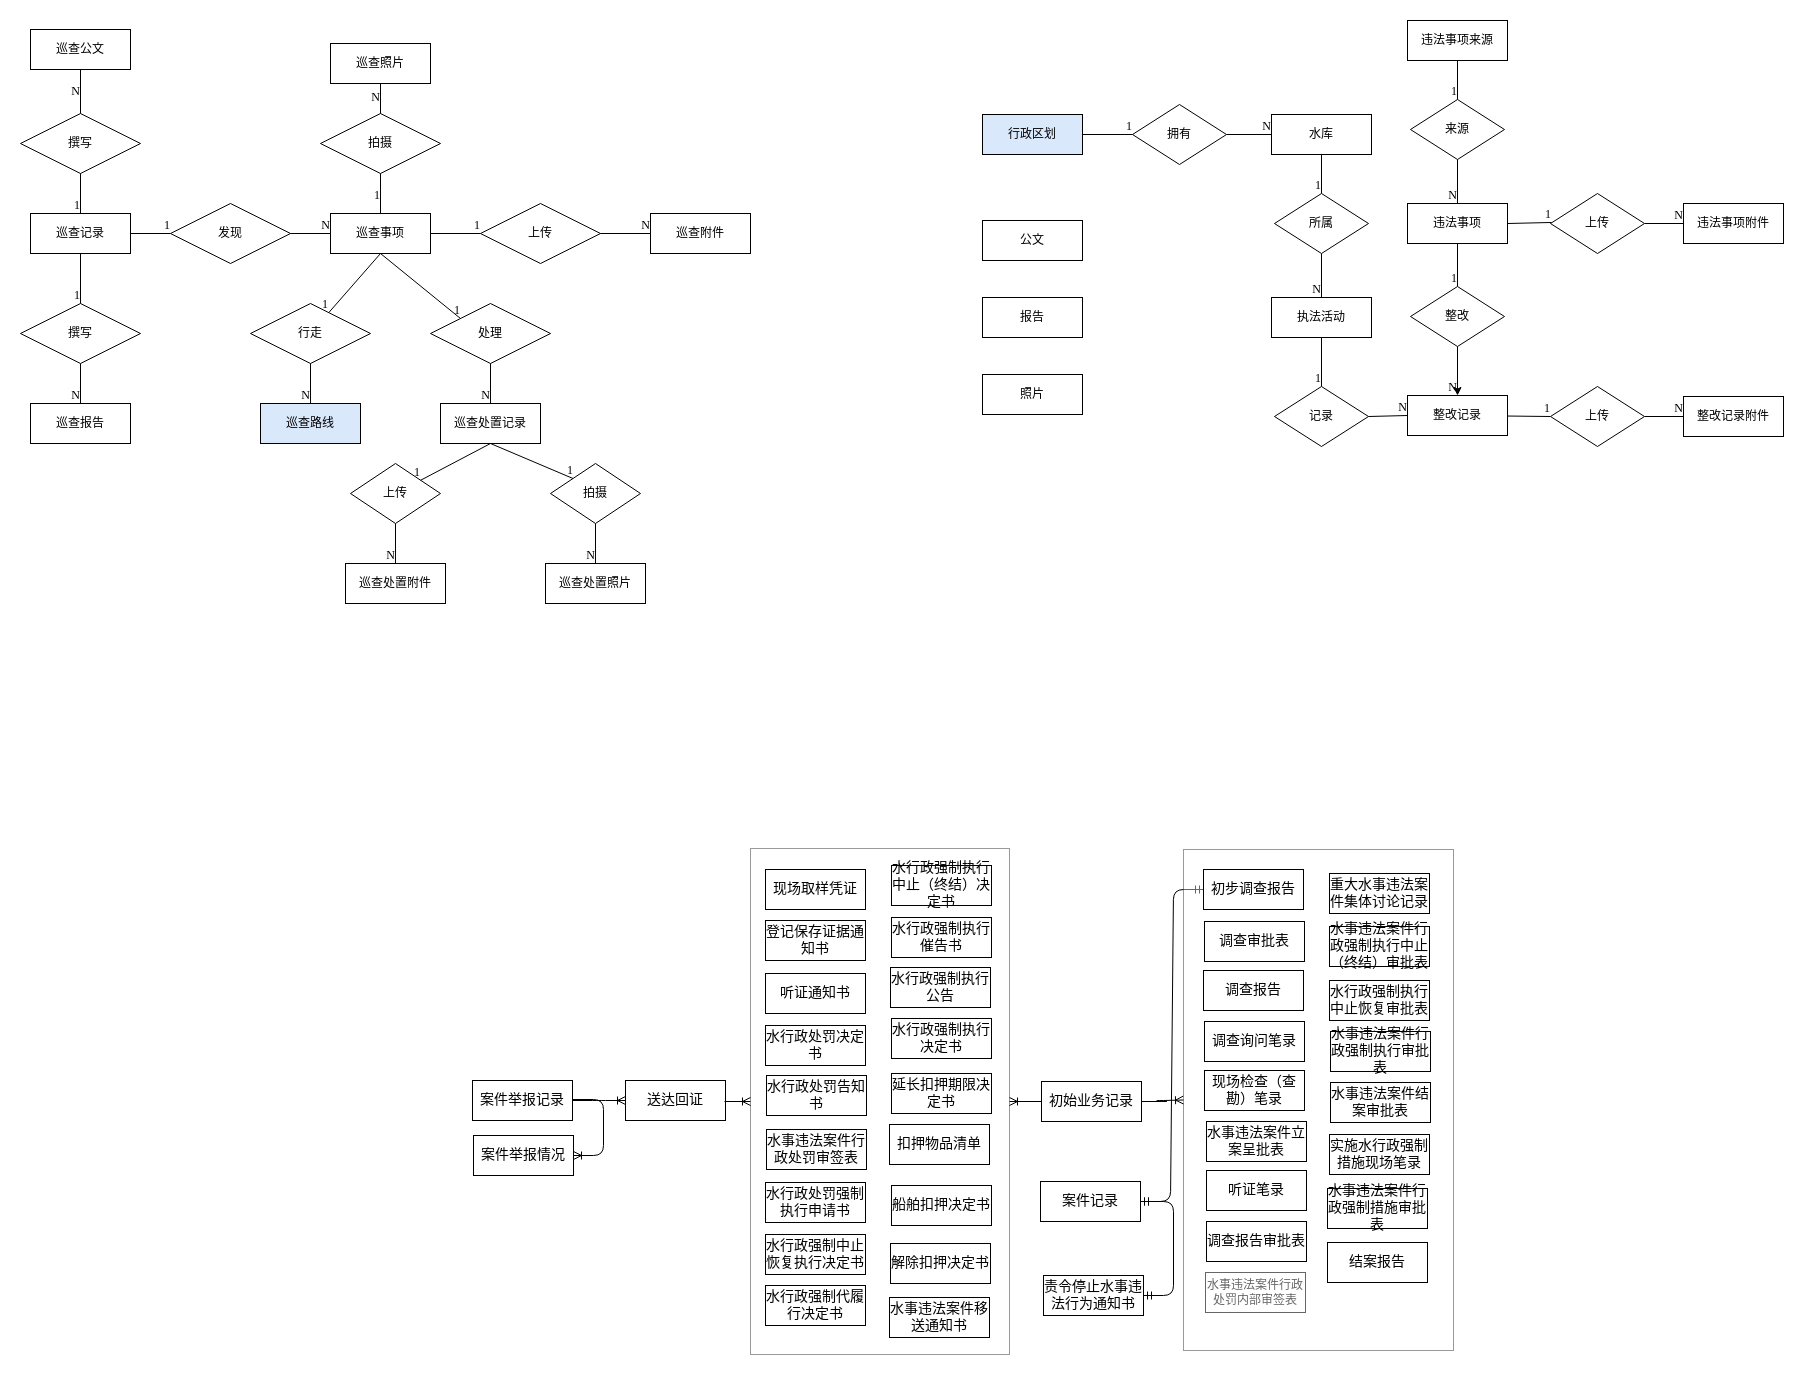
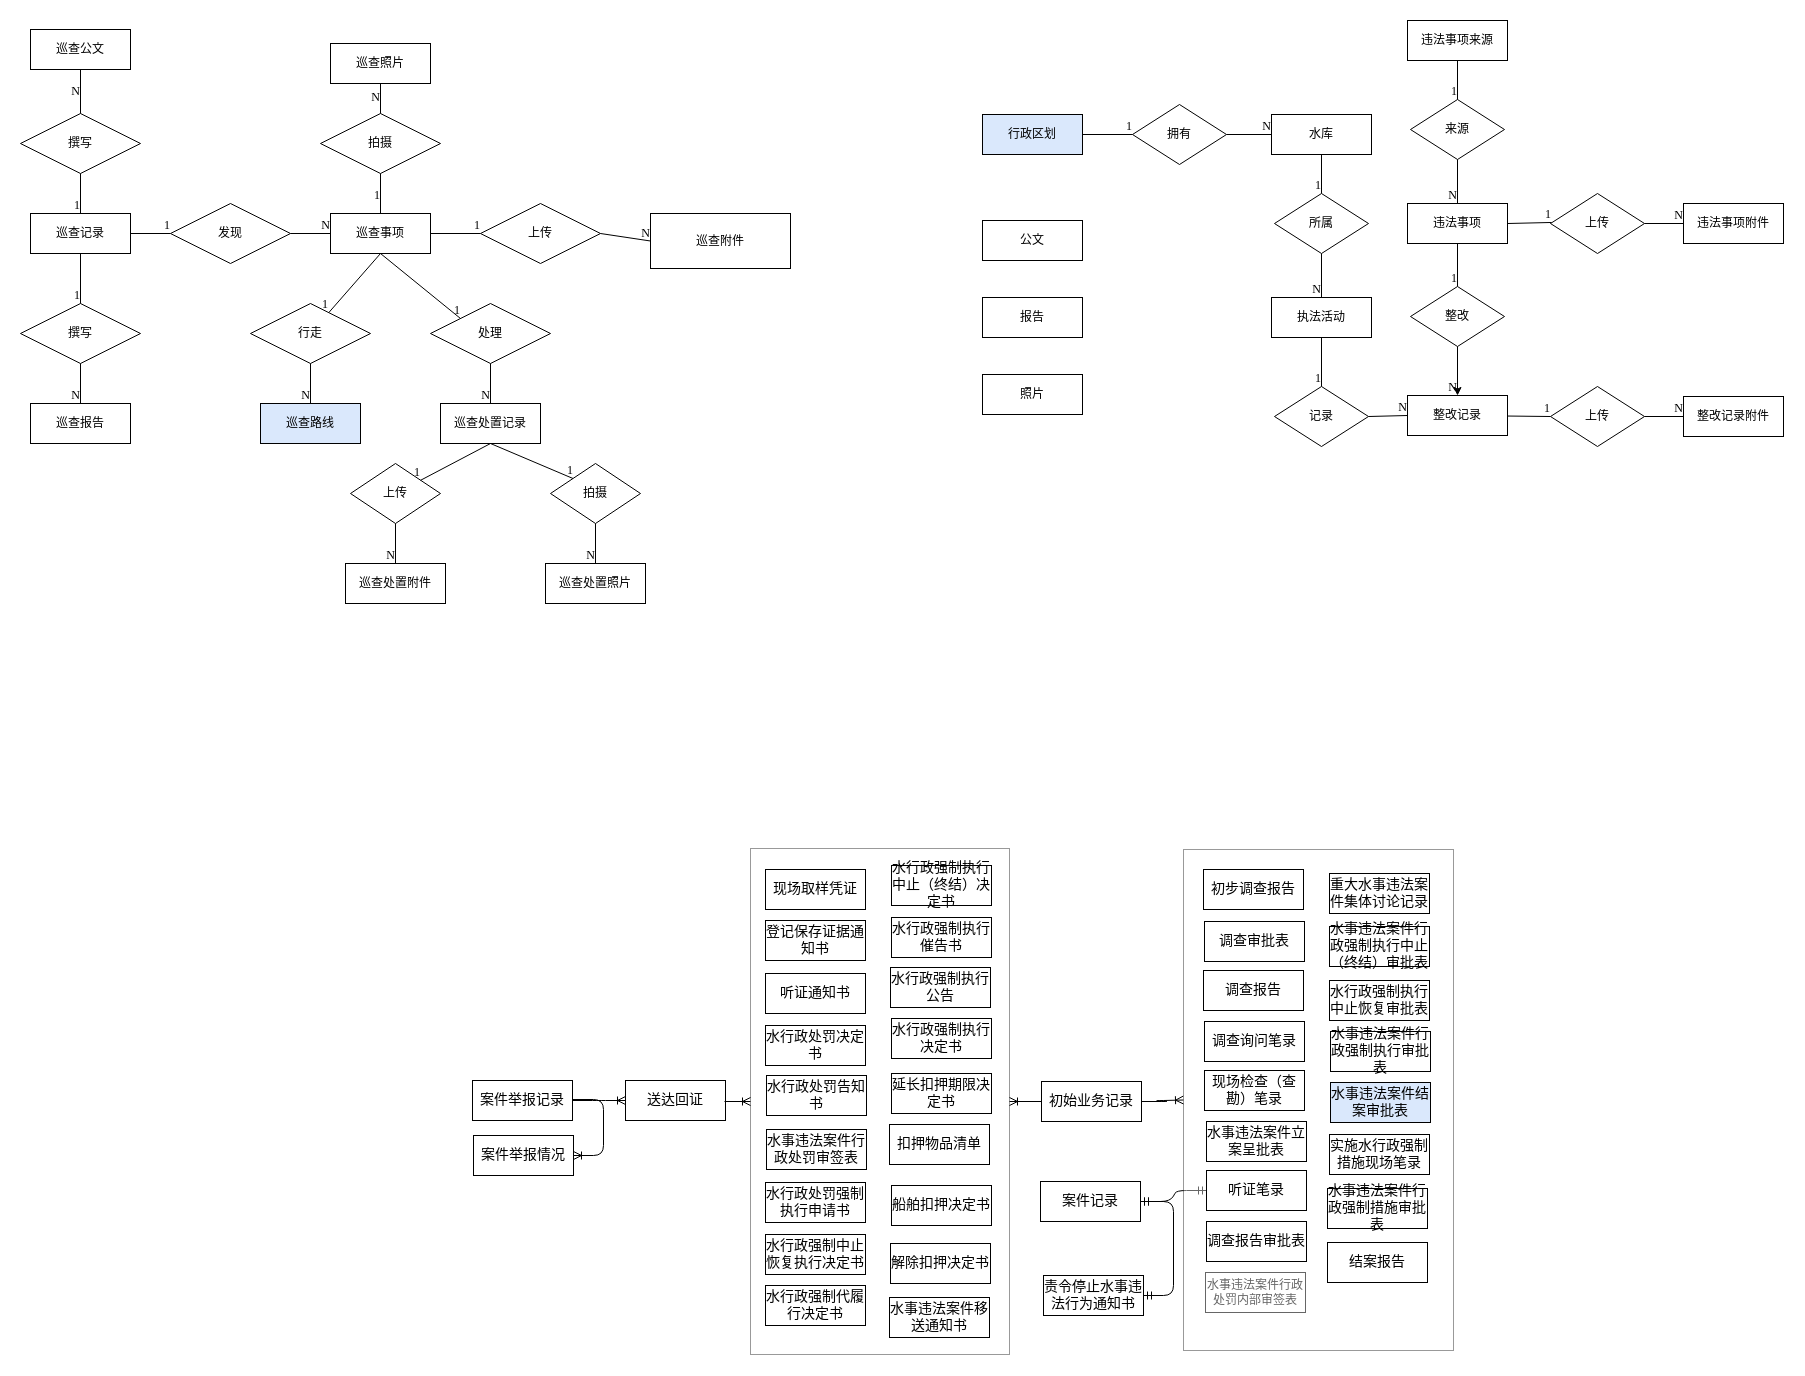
(701, 234) -> (721, 241)
(1172, 1034) -> (1188, 1191)
(1381, 1103) -> (1381, 1103)
